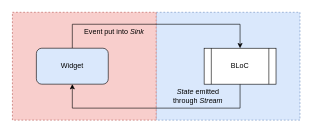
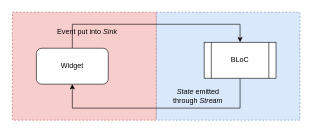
(114, 30) -> (87, 30)
(72, 66) -> (72, 66)
(240, 66) -> (240, 60)
